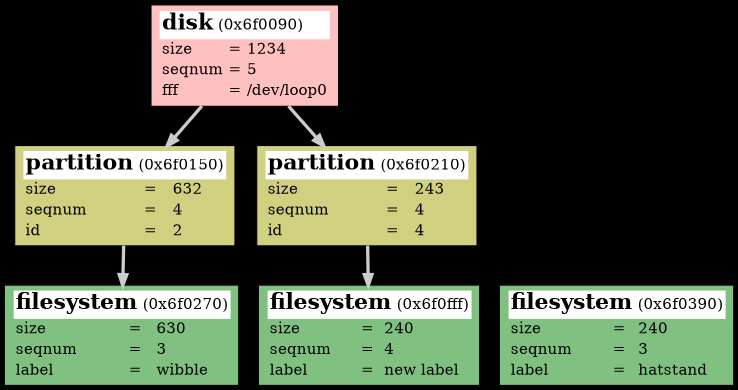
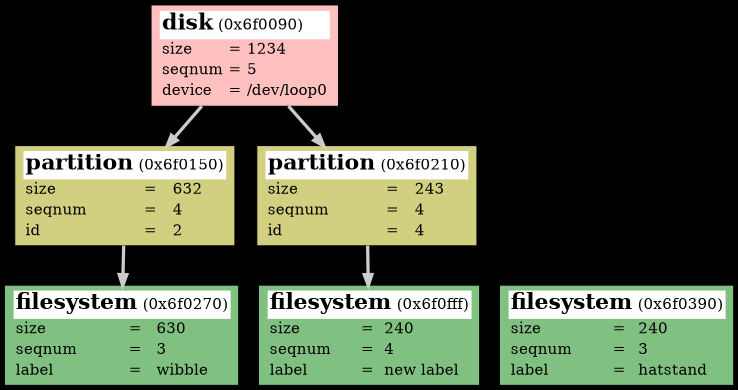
(171, 90) -> (187, 90)
